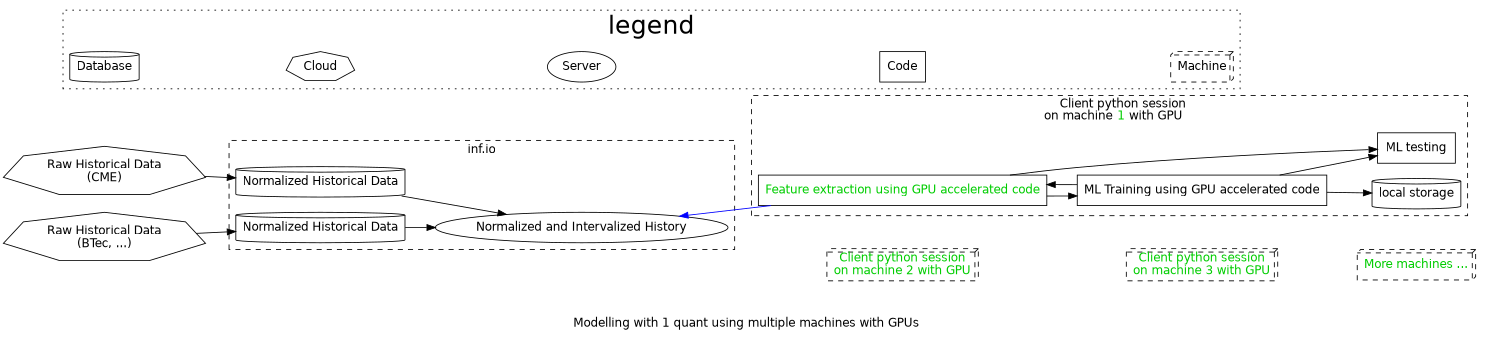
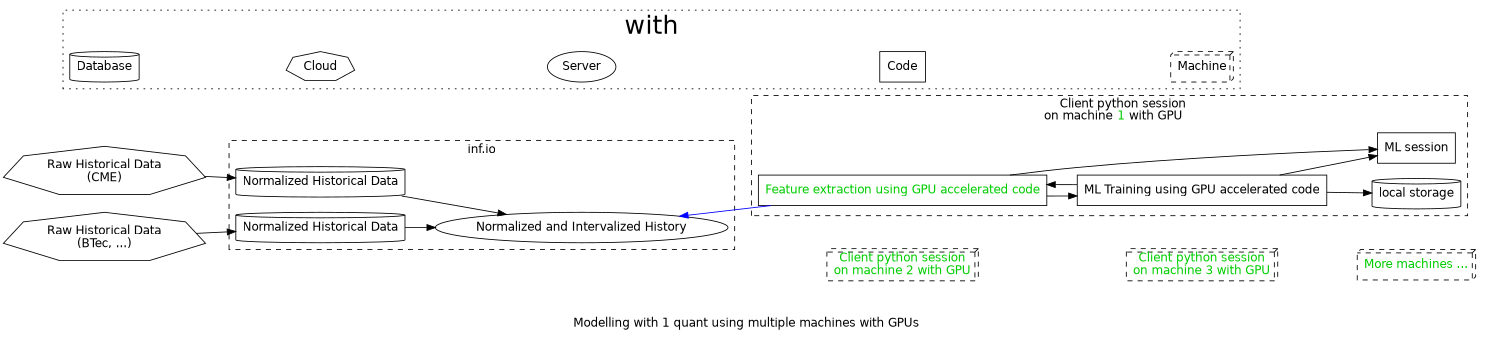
(652, 27) -> (652, 27)
(1416, 148) -> (1416, 148)
